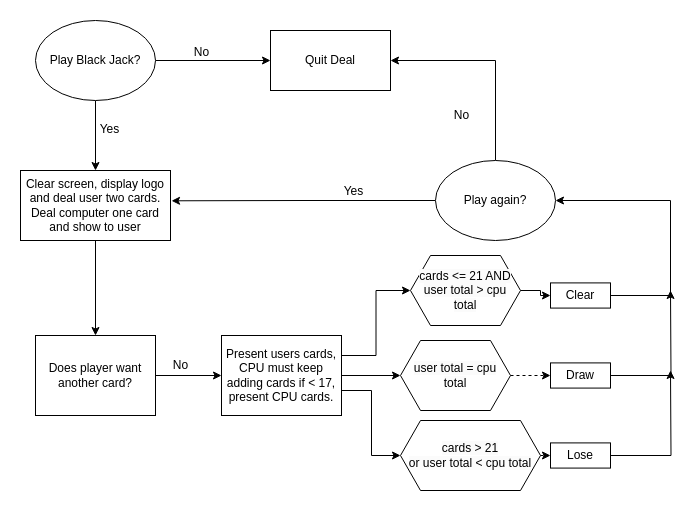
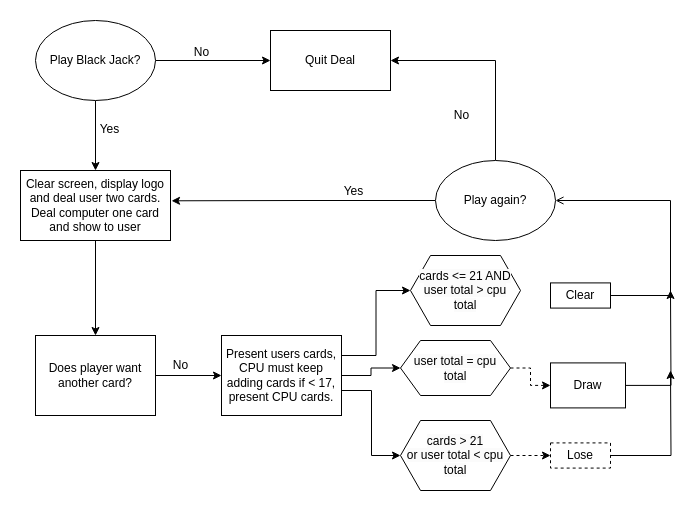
(563, 201) -> (561, 201)
(535, 291) -> none
(581, 375) -> (588, 385)
(456, 376) -> (456, 368)
(581, 455) -> (581, 455)
(471, 456) -> (456, 456)
